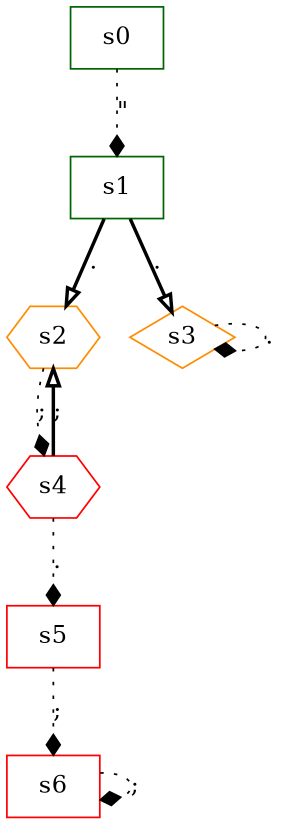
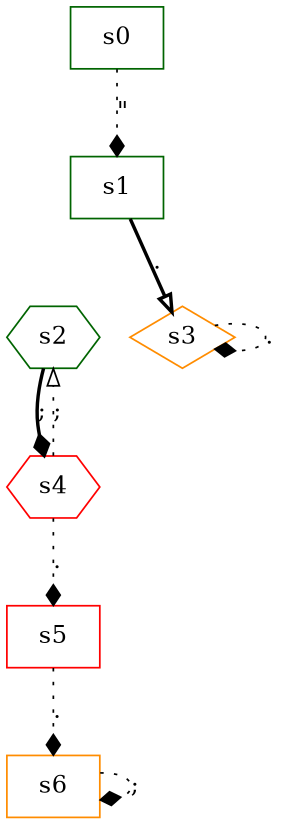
(89, 254) -> none
(53, 337) -> (53, 337)
(38, 402) -> (38, 402)
(53, 421) -> (53, 421)
(58, 712) -> (58, 712)
(53, 786) -> (53, 786)
